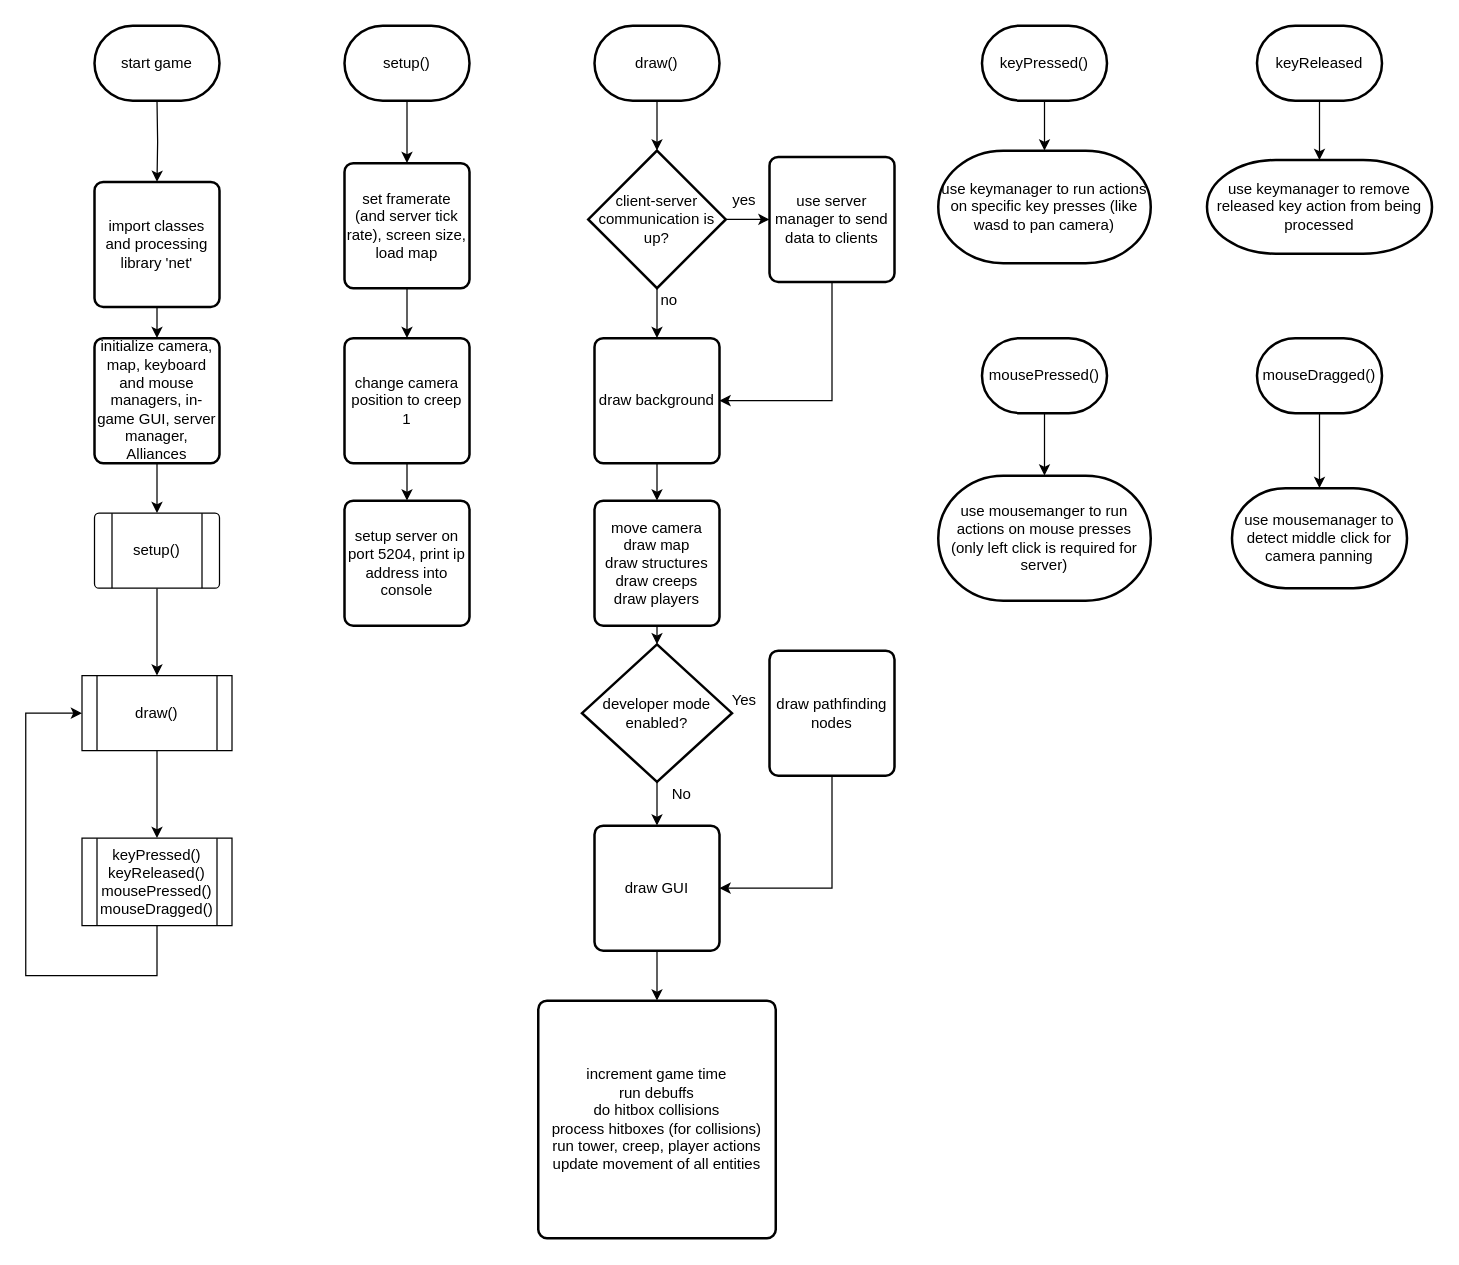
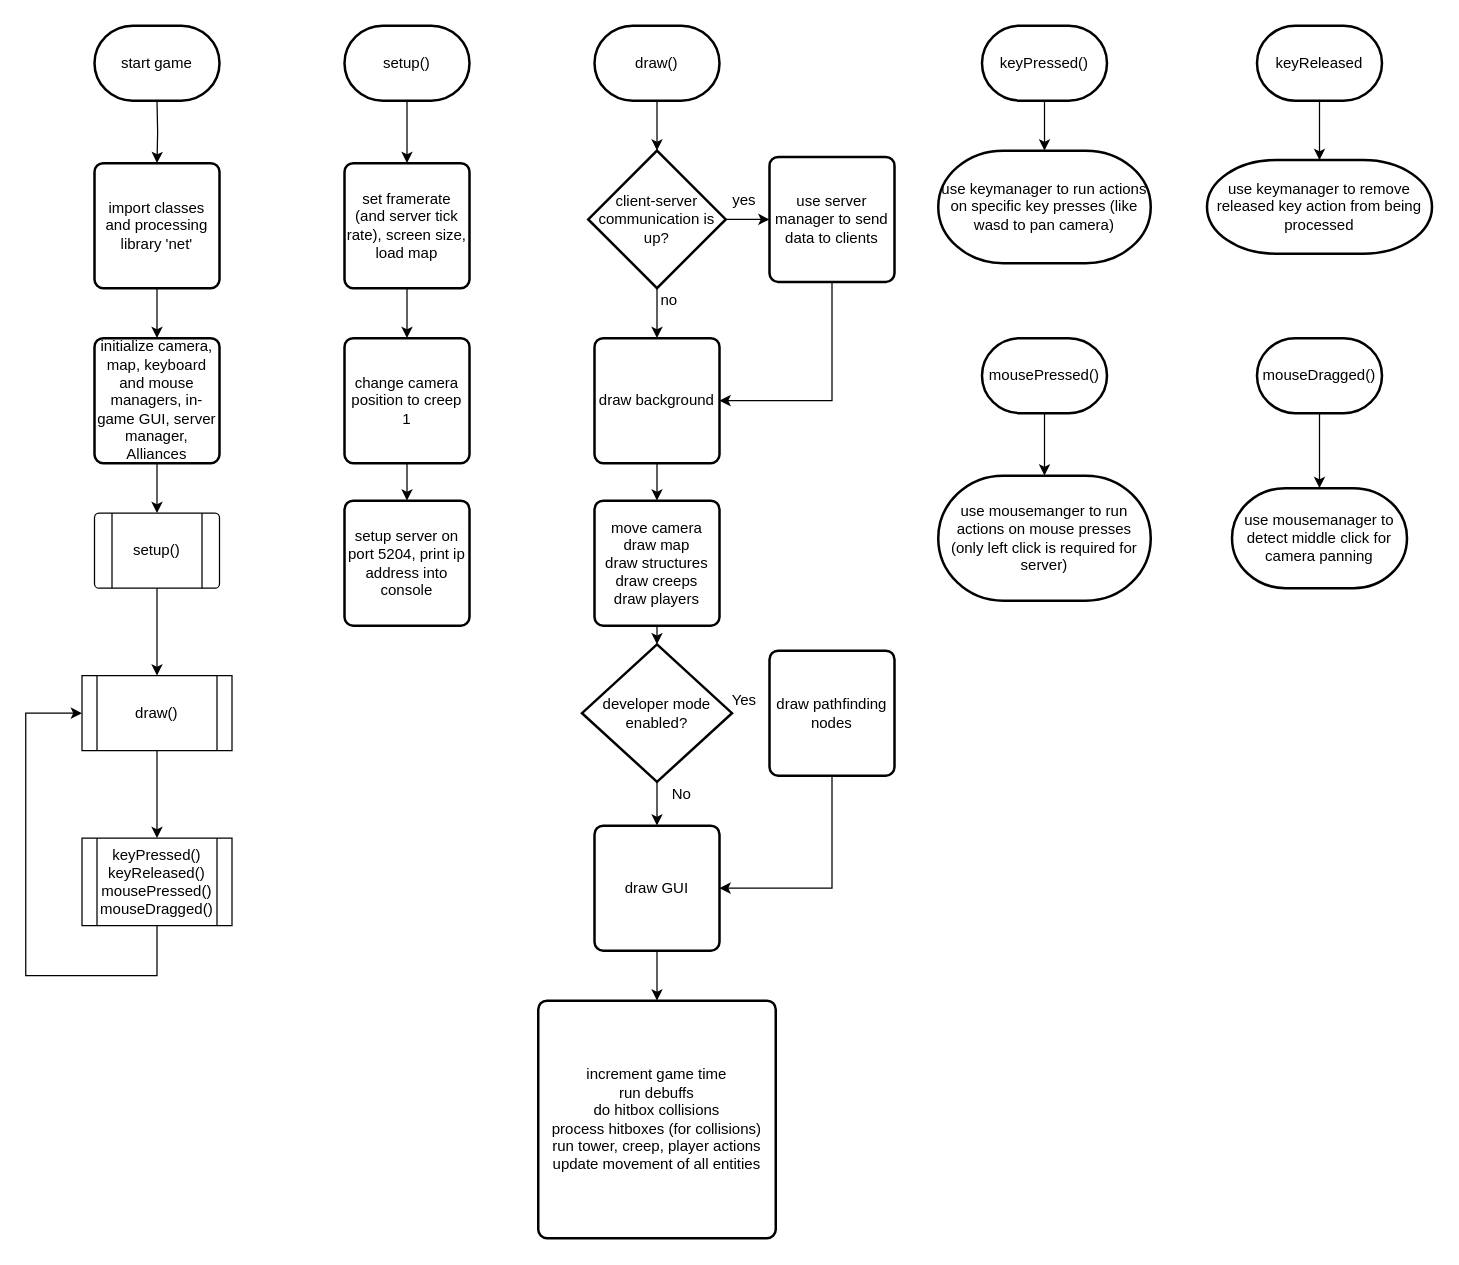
(157, 244) -> (157, 226)
